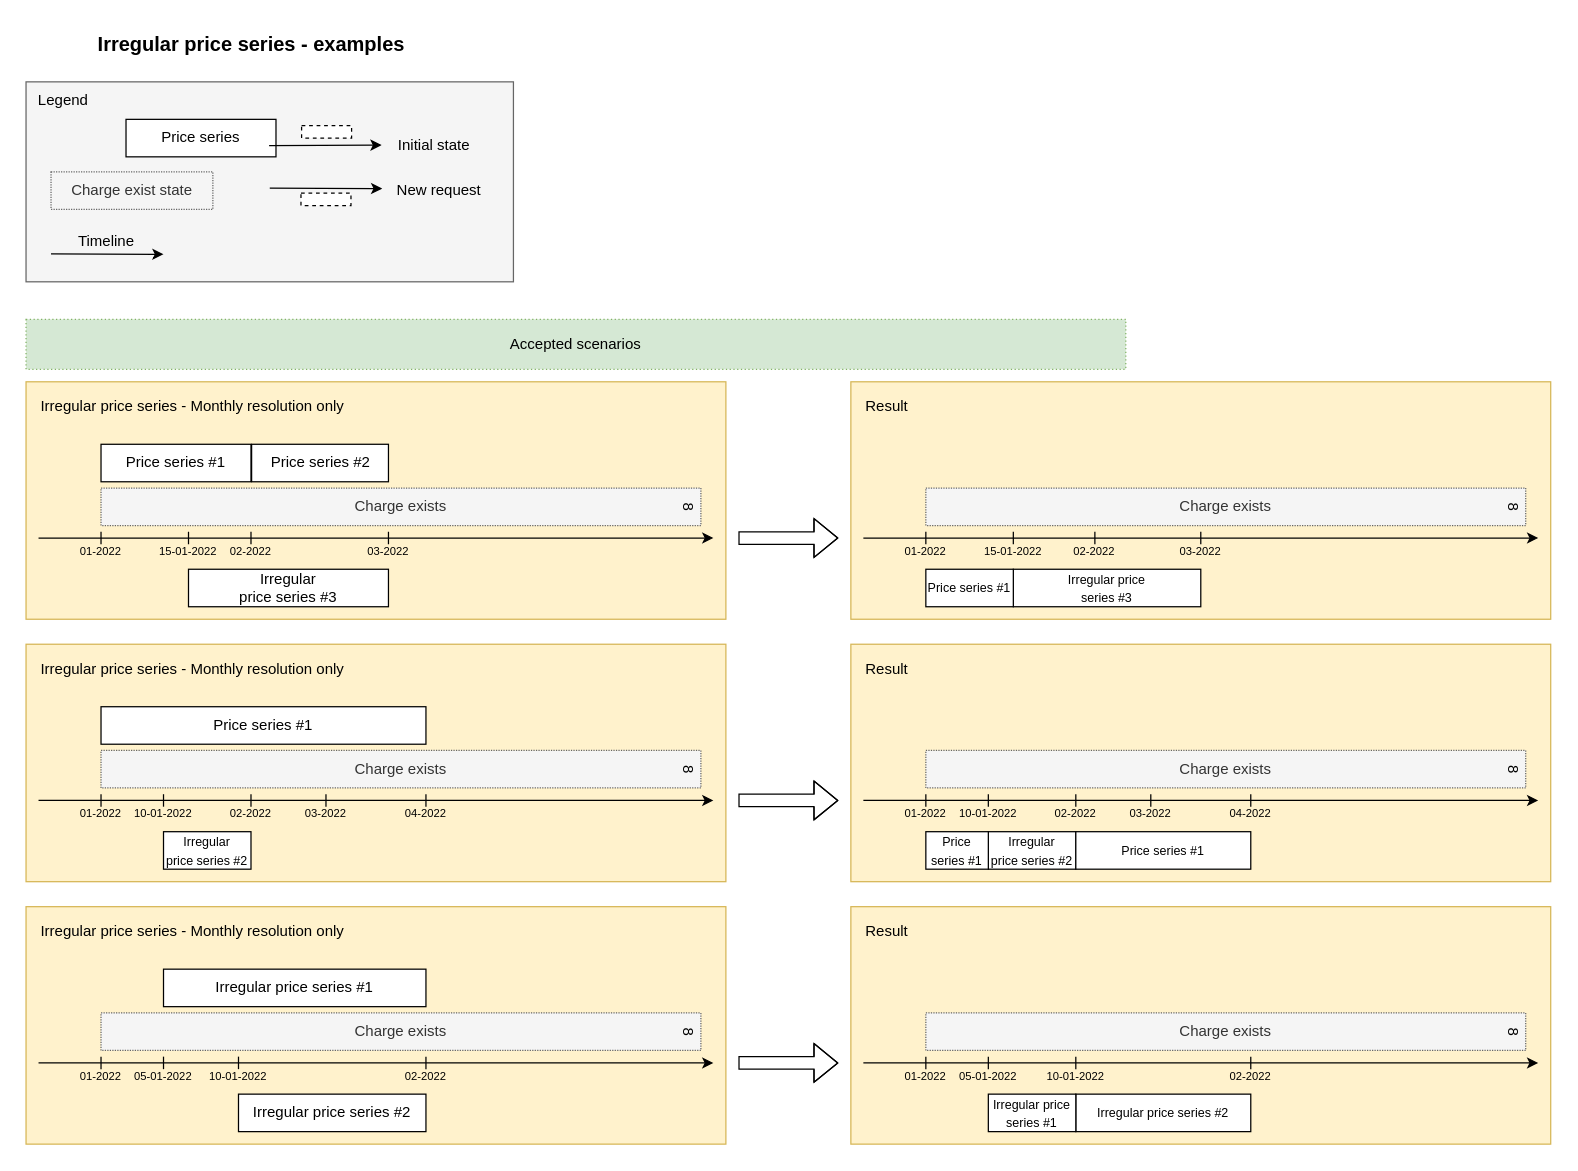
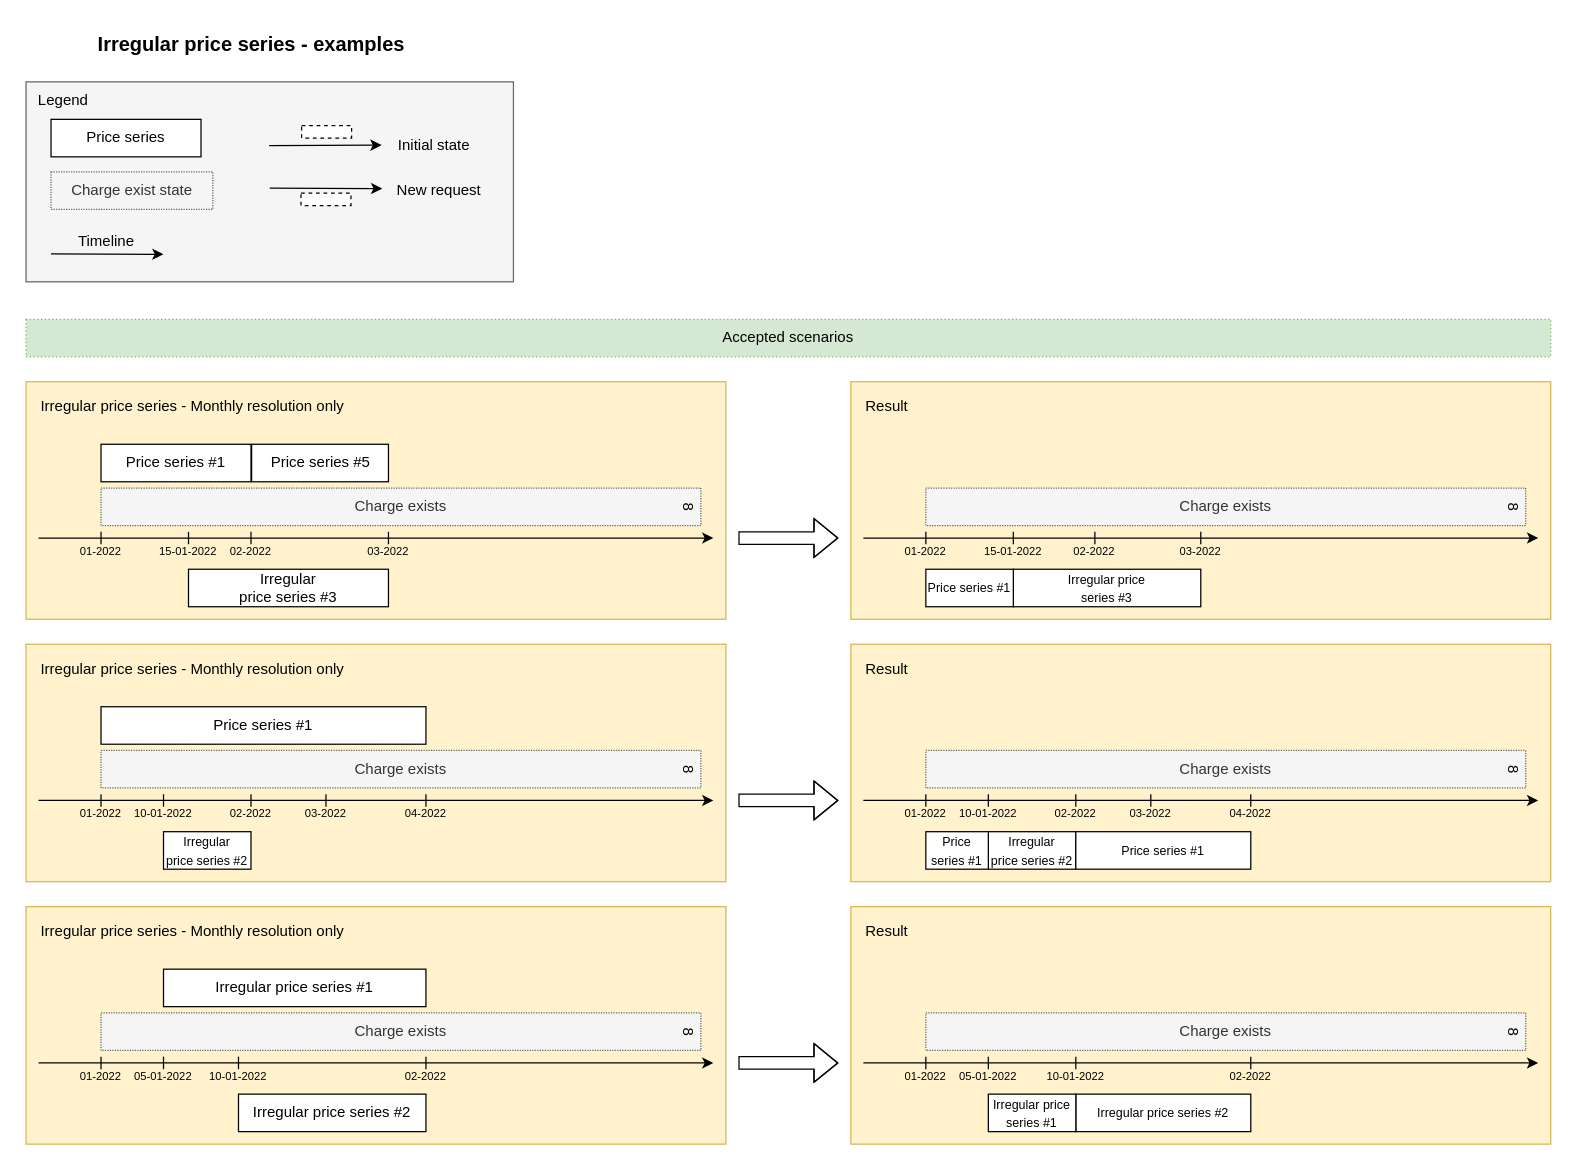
(201, 138) -> (126, 138)
(576, 344) -> (788, 338)
(321, 463) -> (321, 463)
